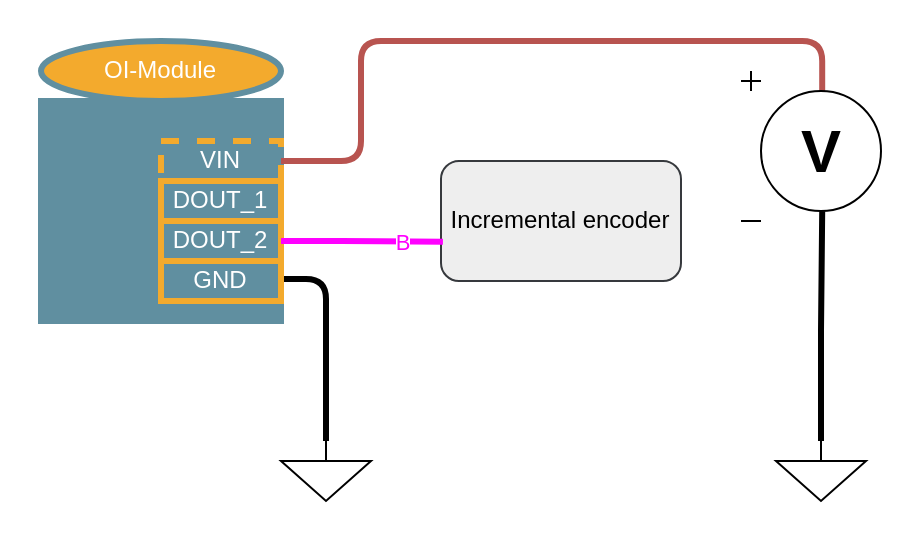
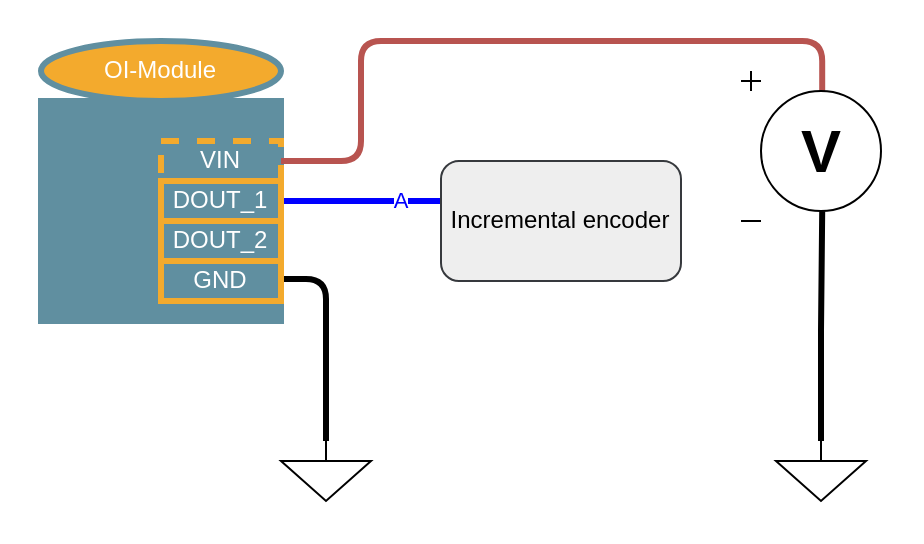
none -> (361, 201)
(361, 241) -> none
